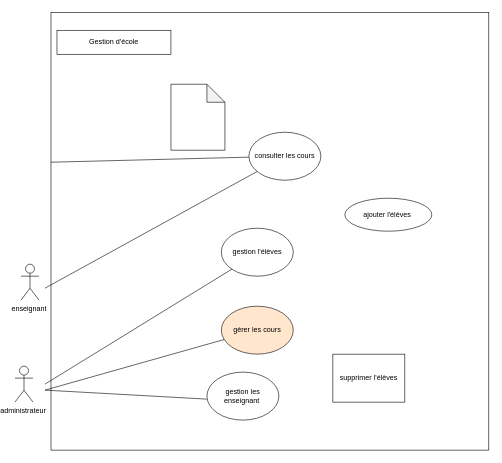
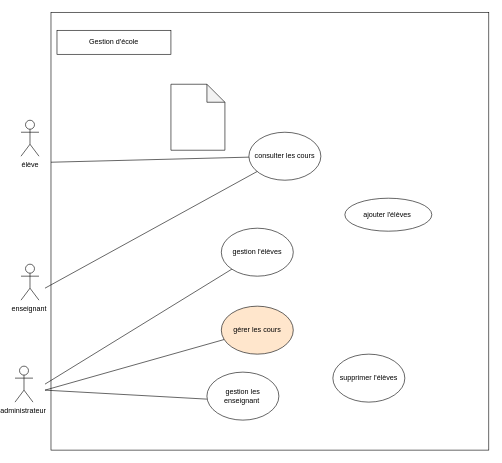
none -> (30, 138)
(369, 378) -> (369, 378)
